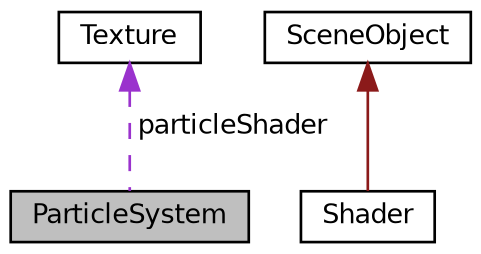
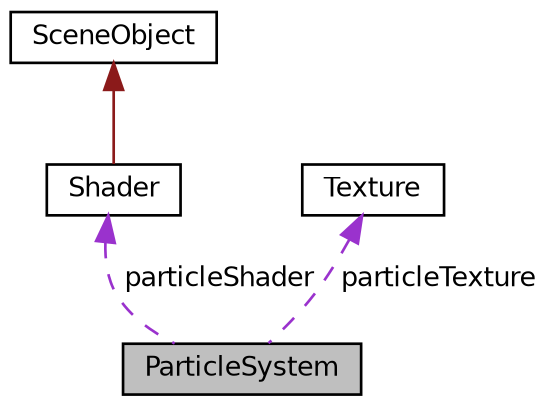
(229, 127) -> (435, 280)
none -> (123, 304)
